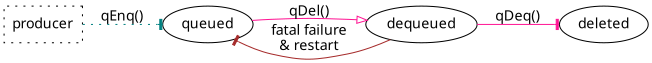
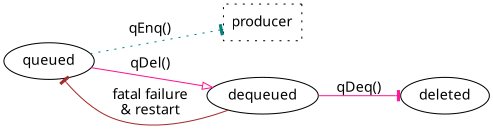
(120, 24) -> (154, 42)
